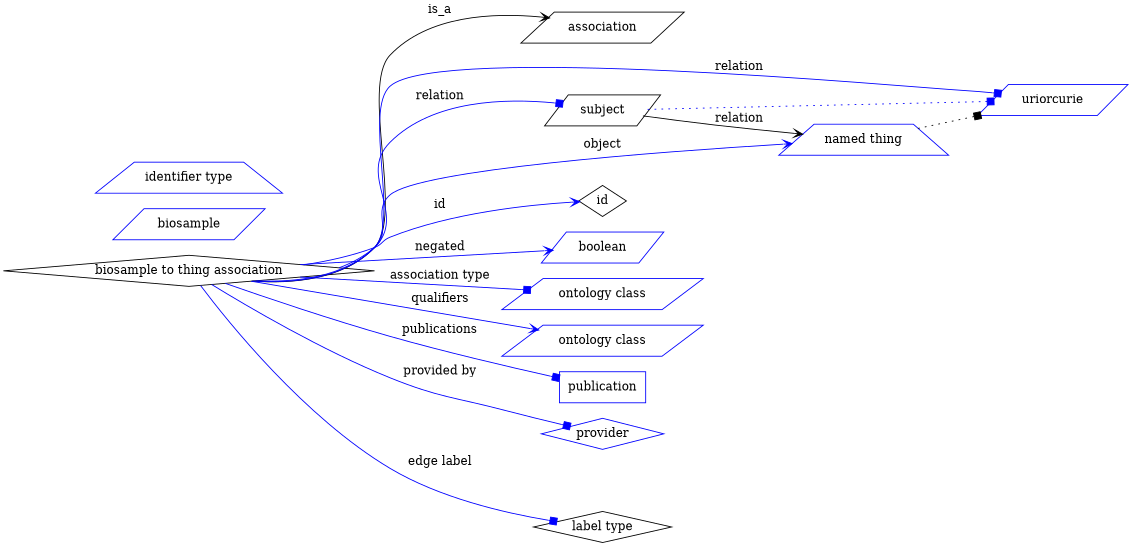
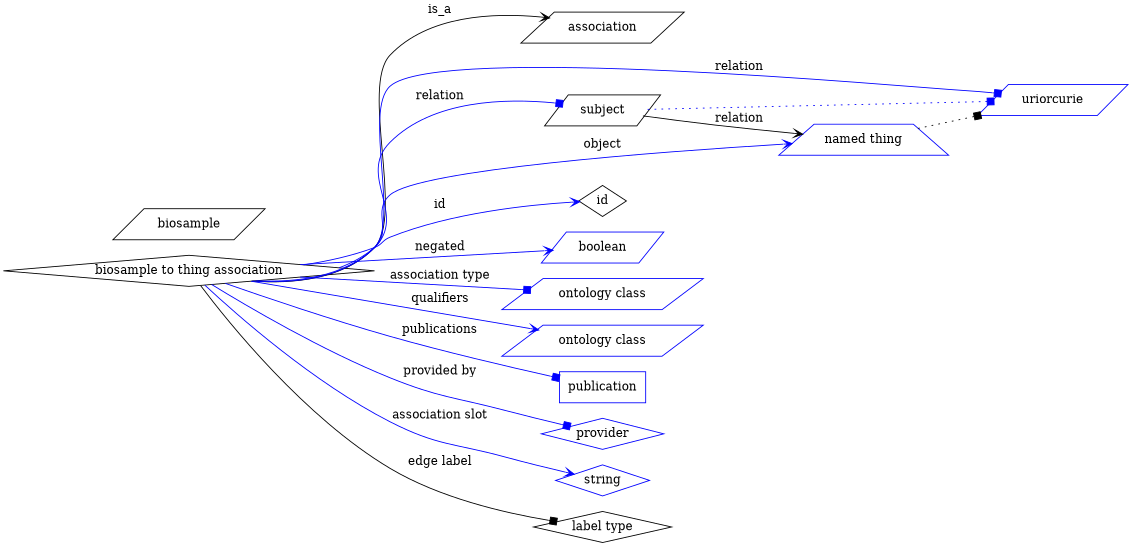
(189, 178) -> none
(189, 224) -> (189, 224)
(350, 441) -> (350, 441)
none -> (603, 480)
